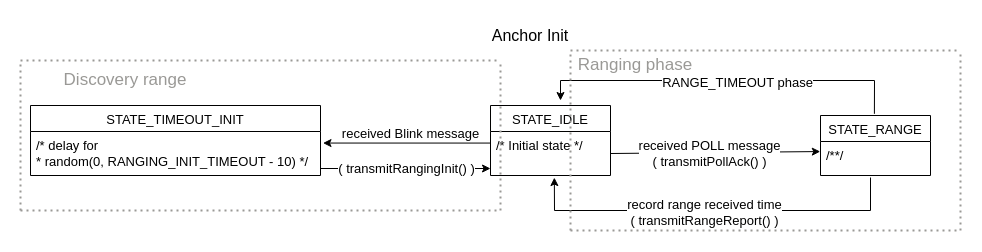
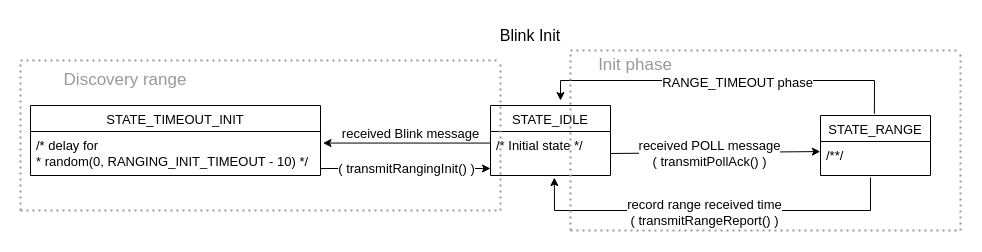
(531, 36) -> (531, 36)
(636, 66) -> (636, 66)
